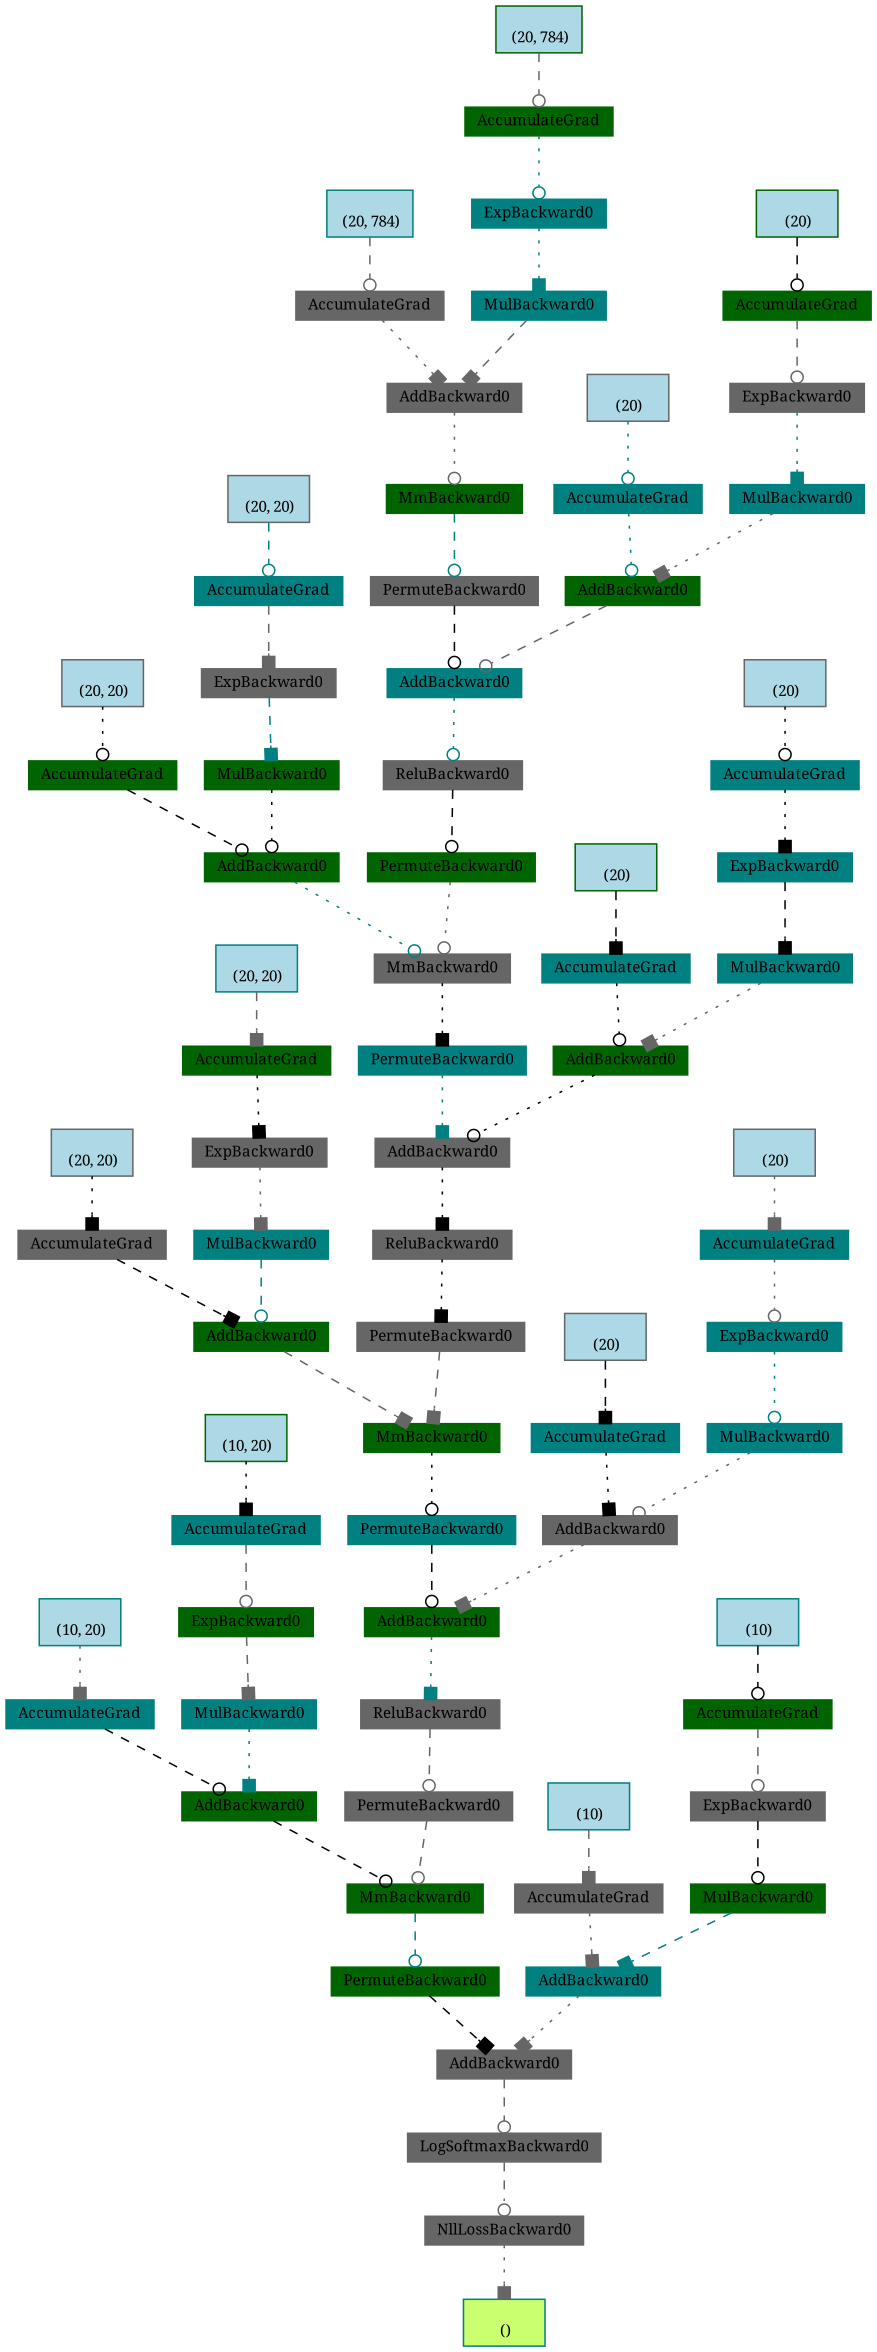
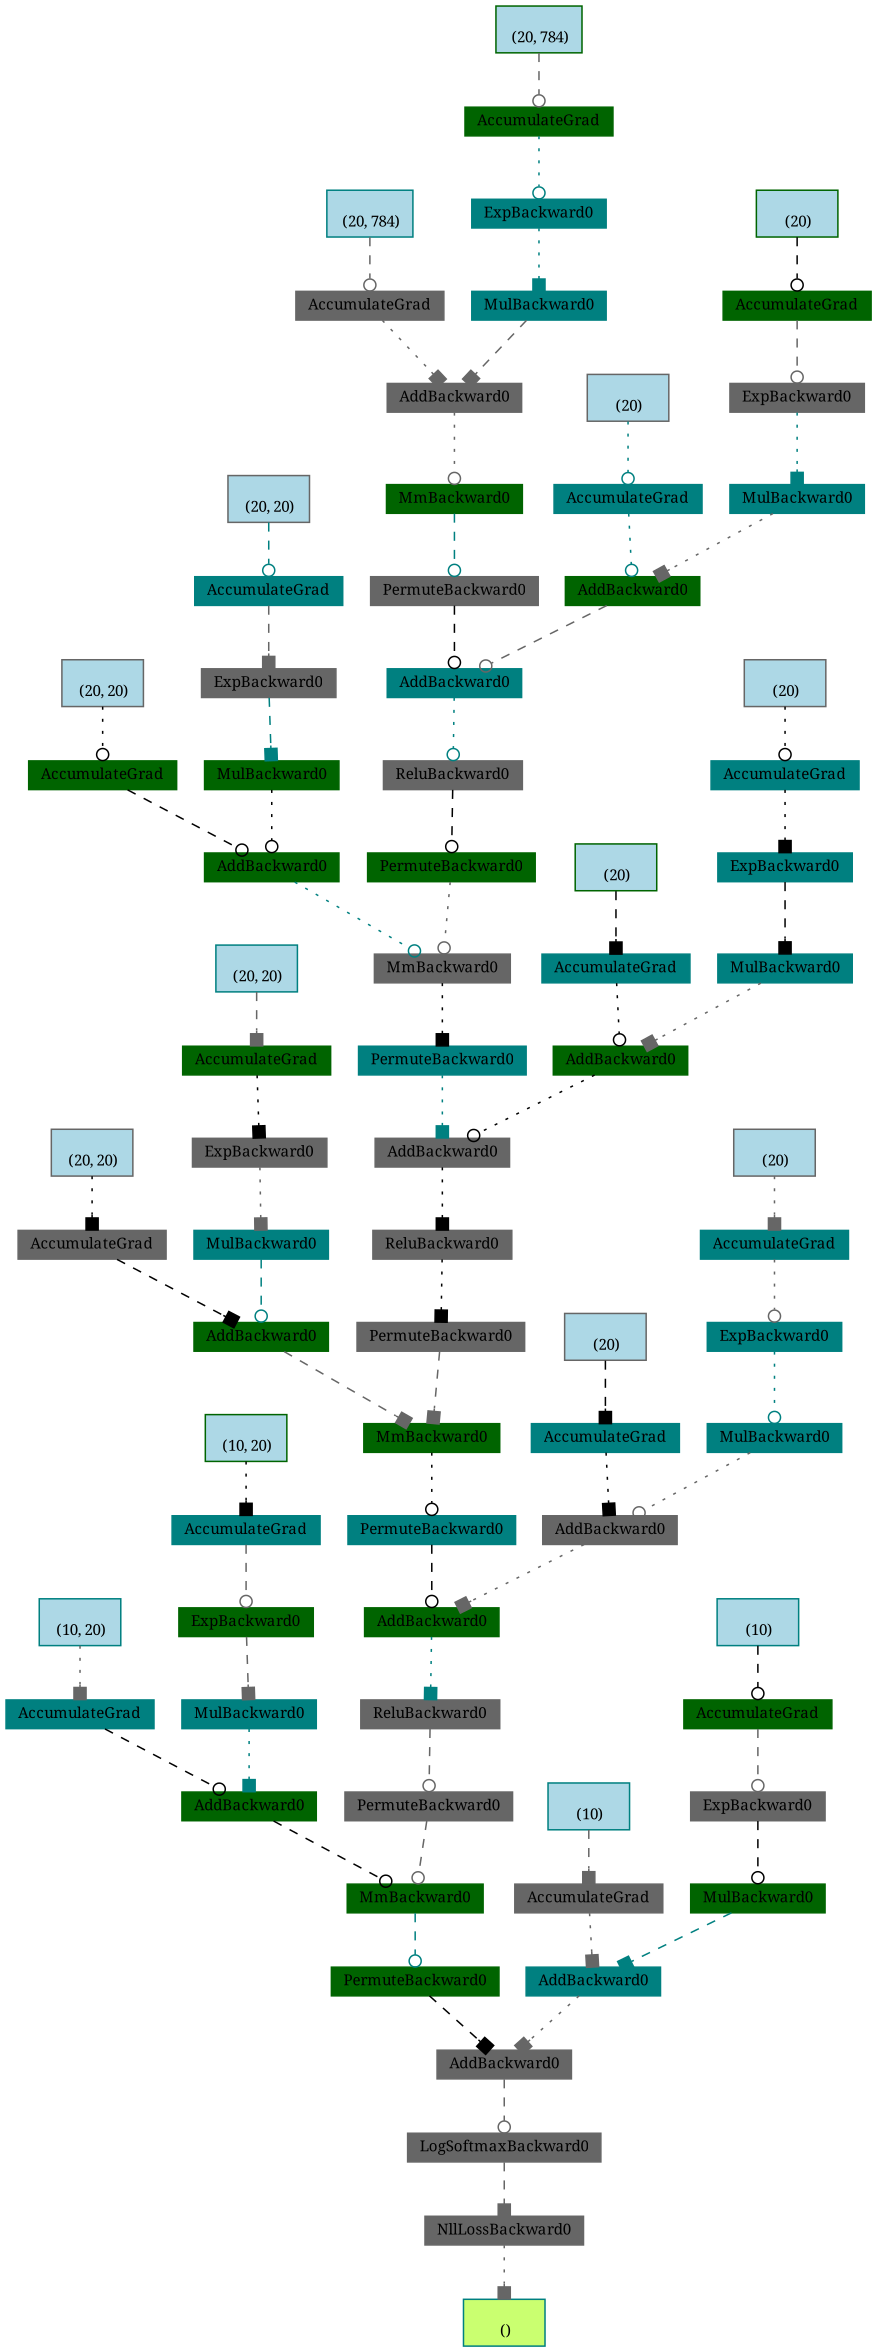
(504, 2182) -> (504, 2182)
